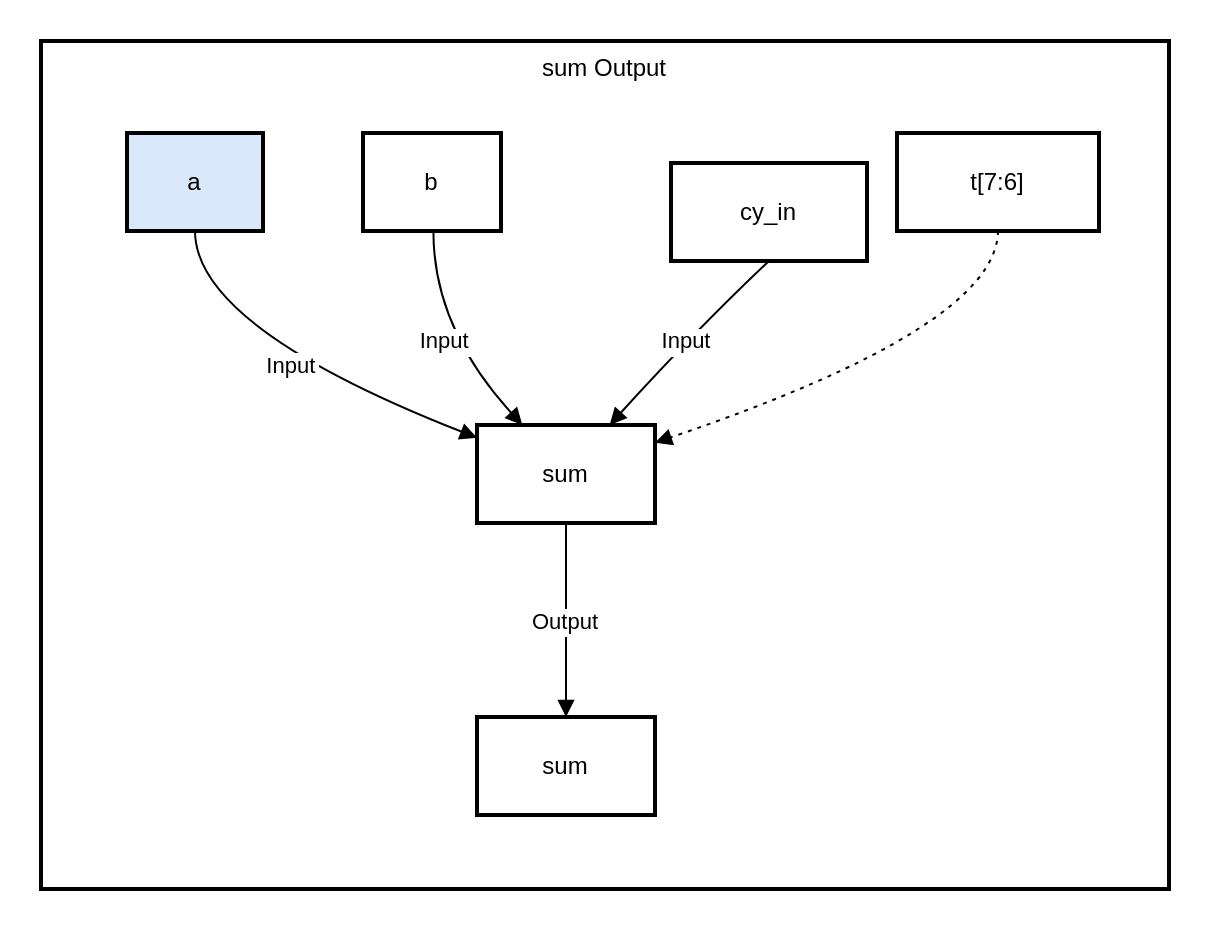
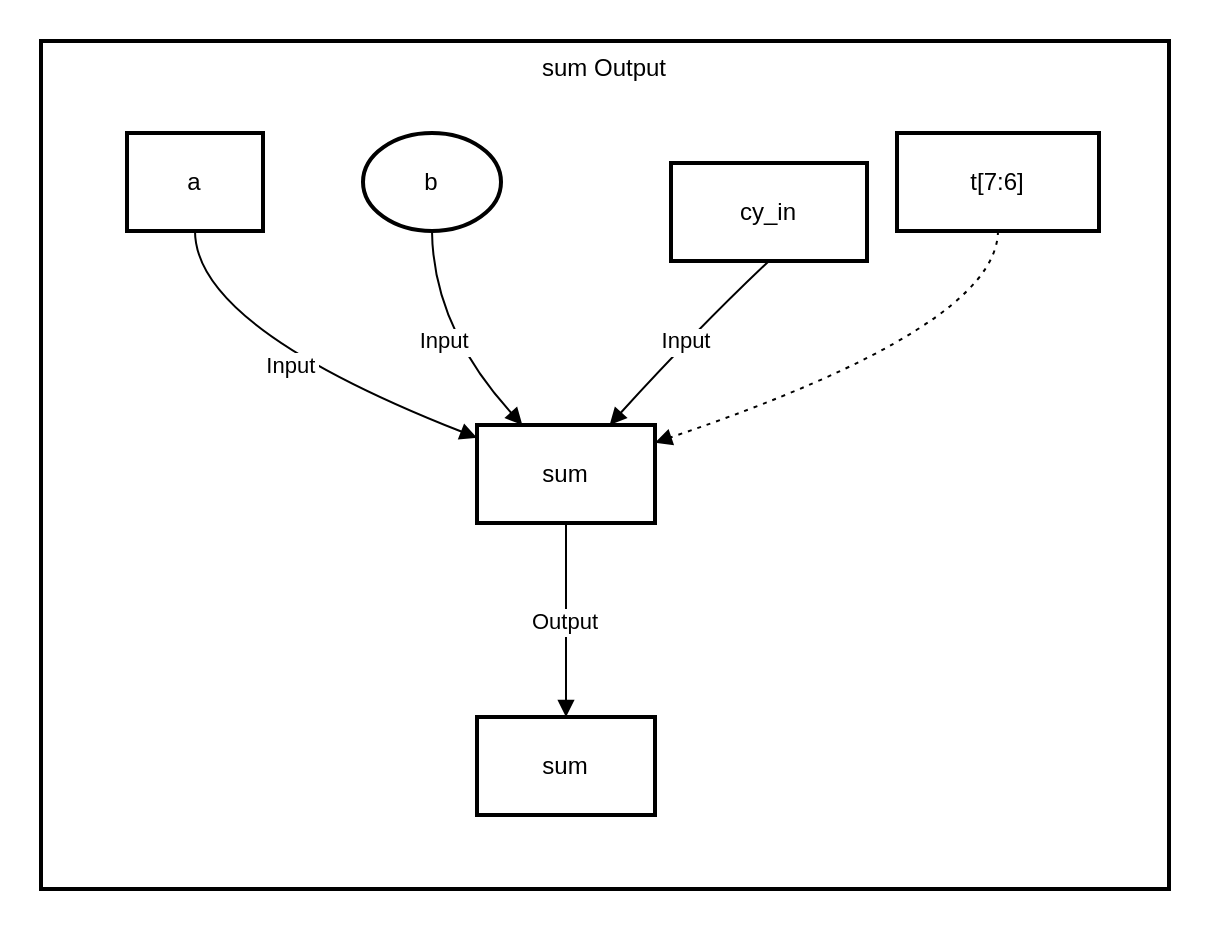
(195, 182) -> (195, 182)
(432, 182) -> (432, 182)
